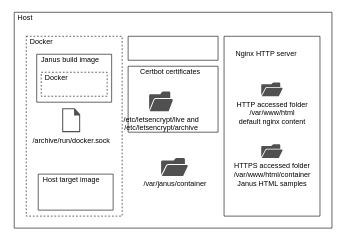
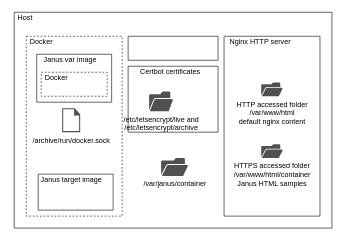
(266, 54) -> (260, 42)
(70, 60) -> (70, 60)
(71, 180) -> (71, 180)
